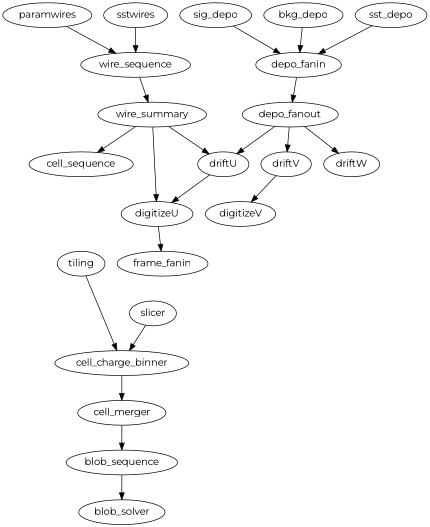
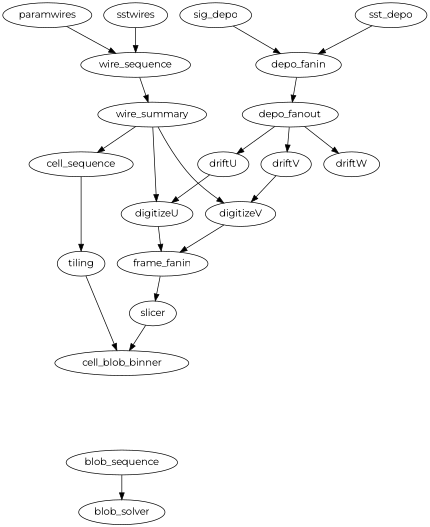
(303, 15) -> none
(186, 138) -> (183, 167)
none -> (81, 210)
none -> (205, 237)
none -> (158, 285)
(122, 363) -> (122, 363)
(122, 413) -> none
